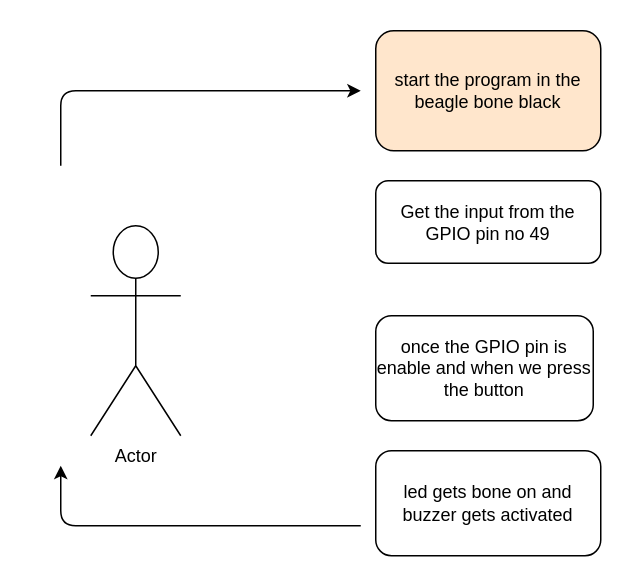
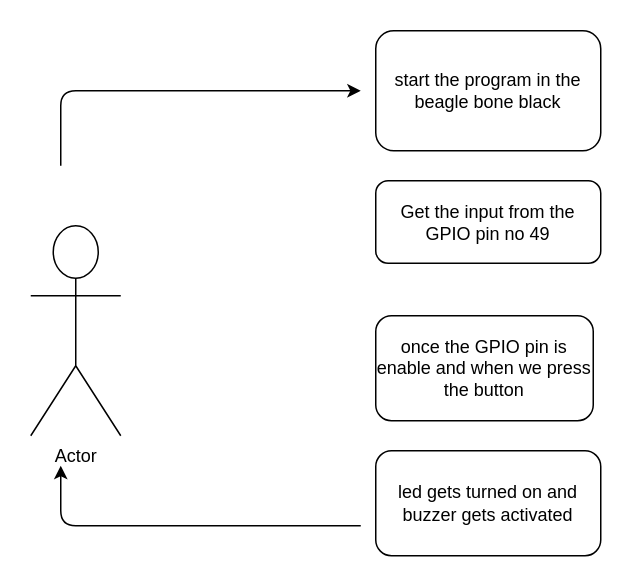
(488, 91) -> (488, 91)
(136, 331) -> (76, 331)
(488, 503) -> (488, 503)
